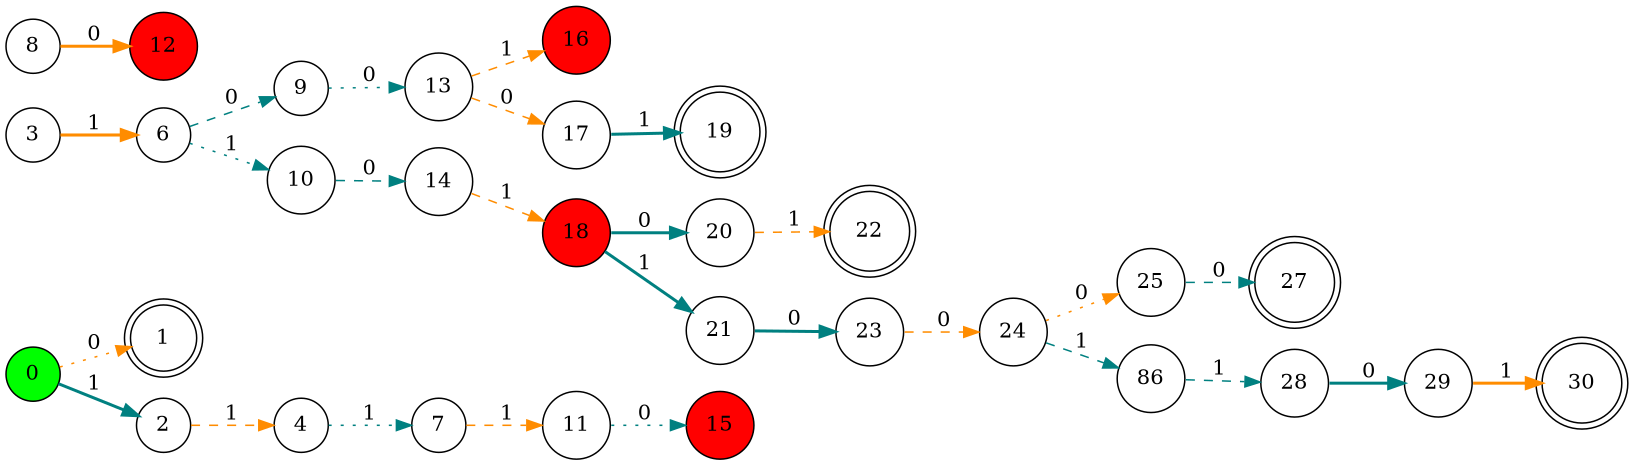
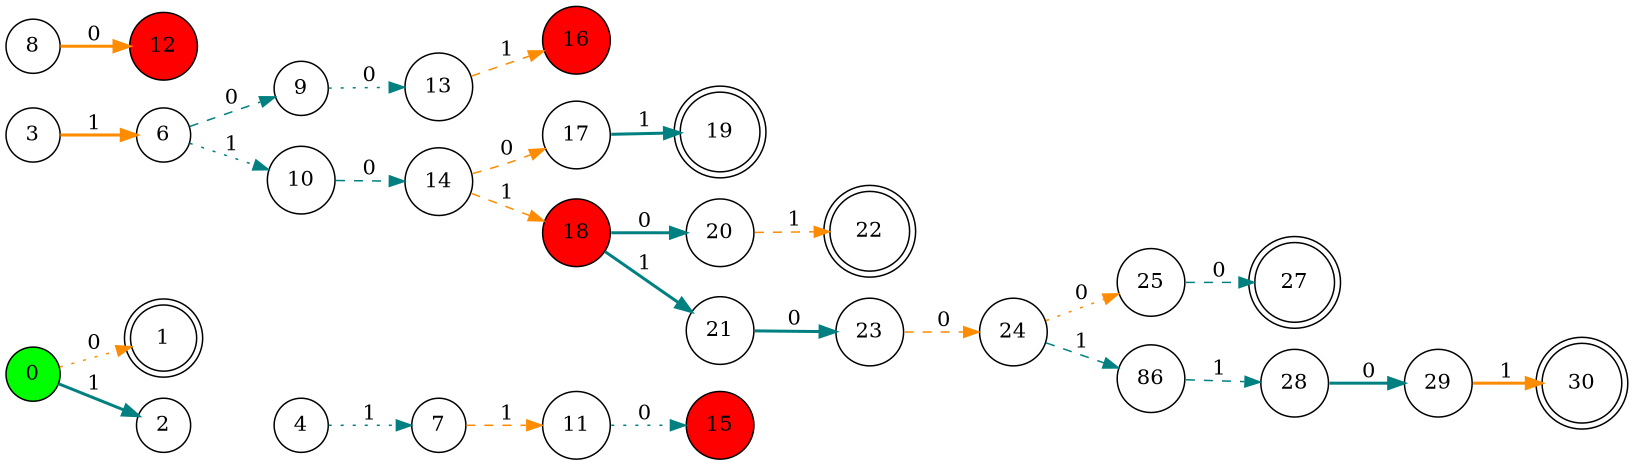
(500, 108) -> (502, 165)
(225, 425) -> none
